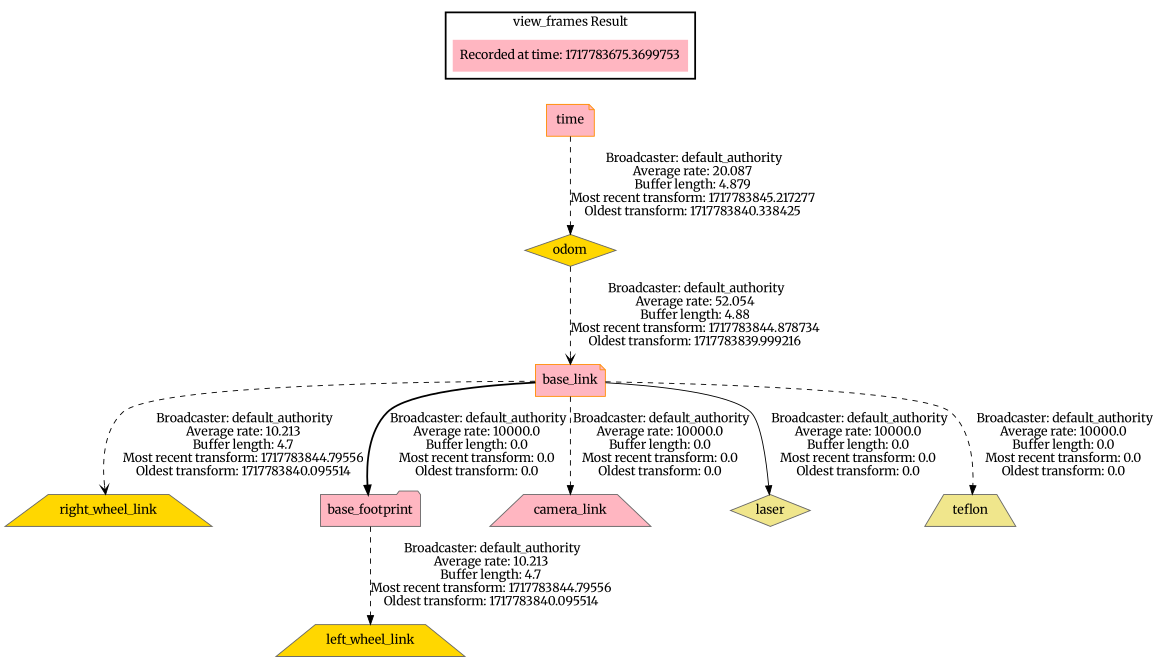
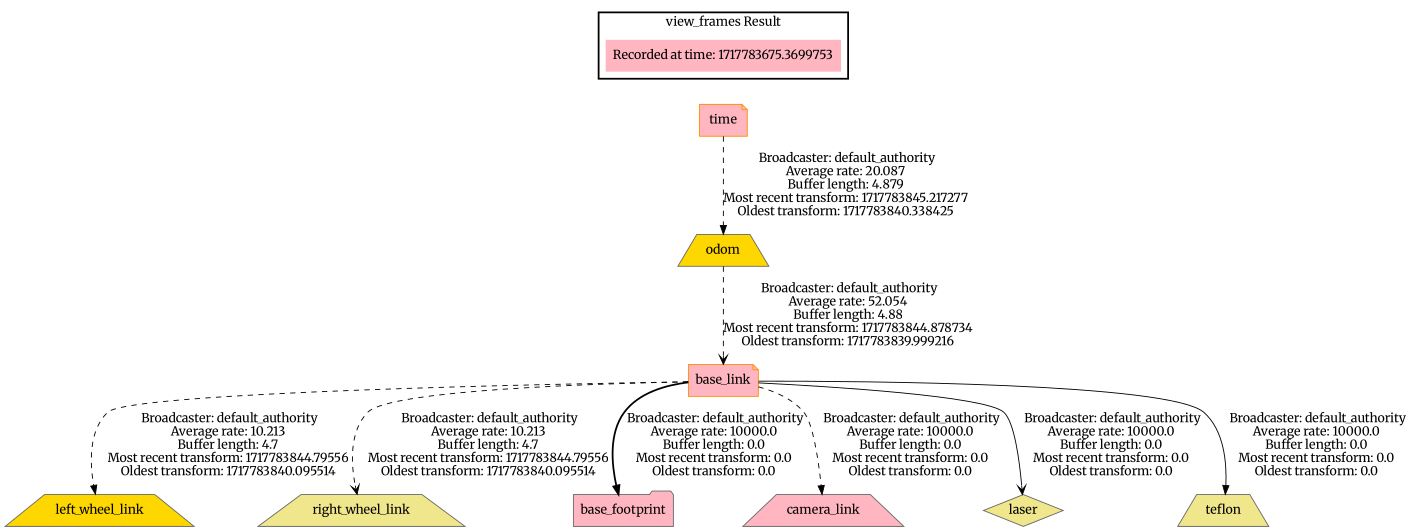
(570, 250) -> (723, 250)
(819, 390) -> (1022, 387)
(718, 397) -> (920, 395)
(109, 510) -> (362, 510)
(370, 571) -> (359, 390)
